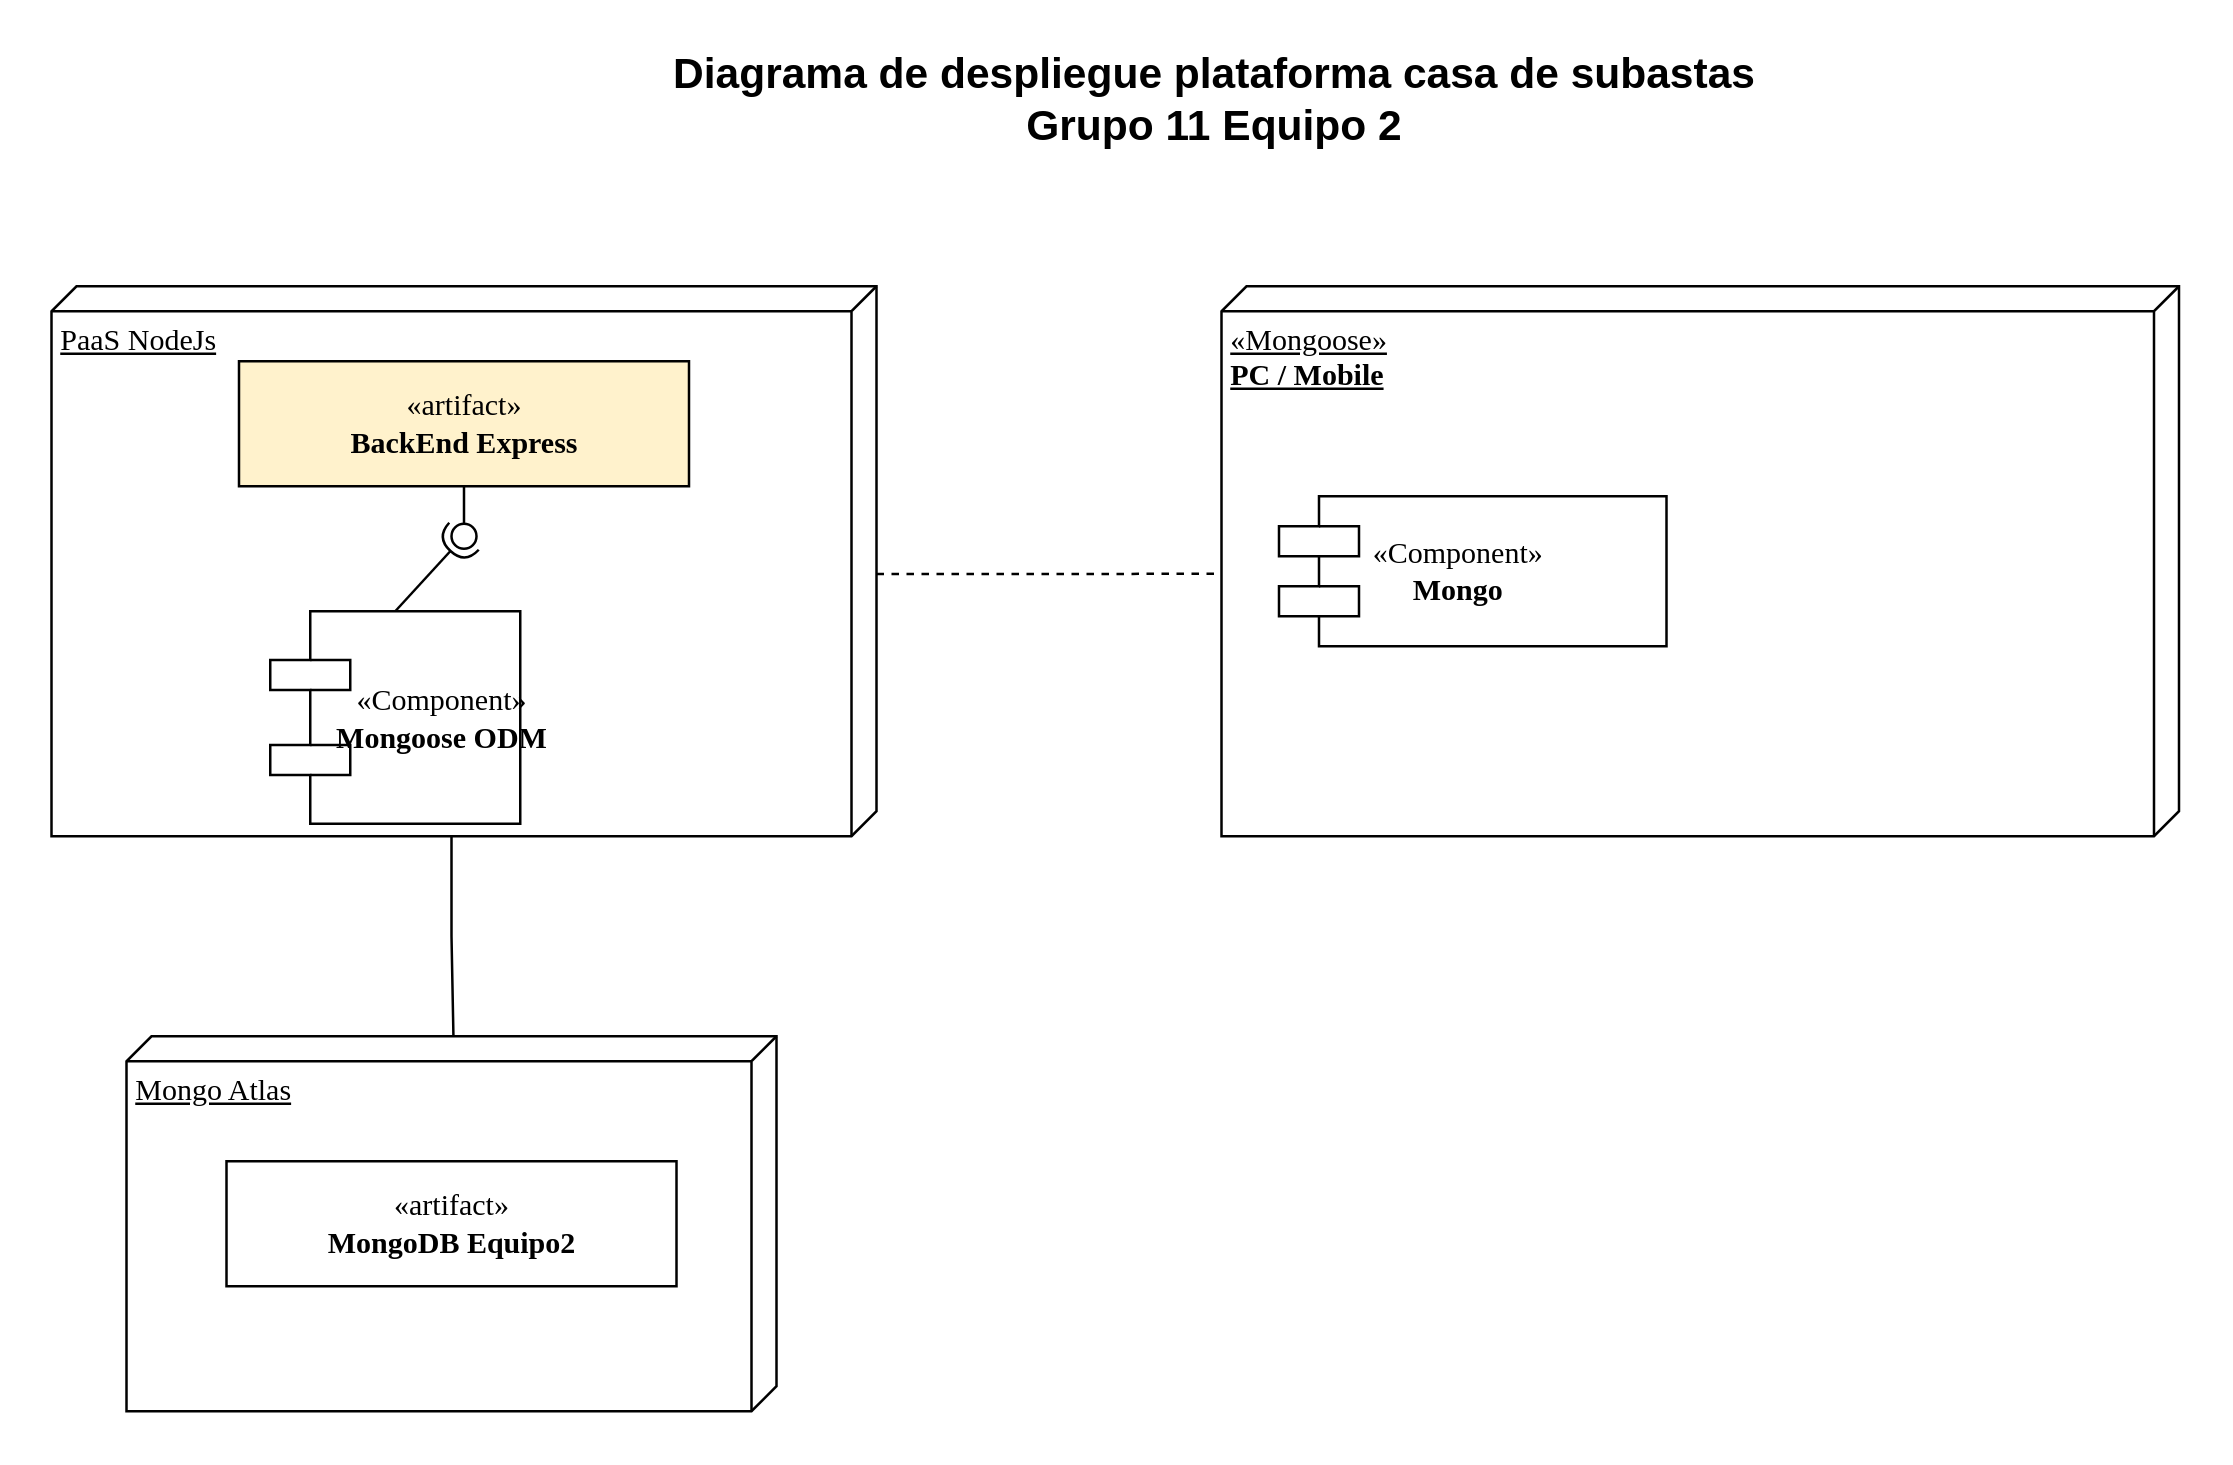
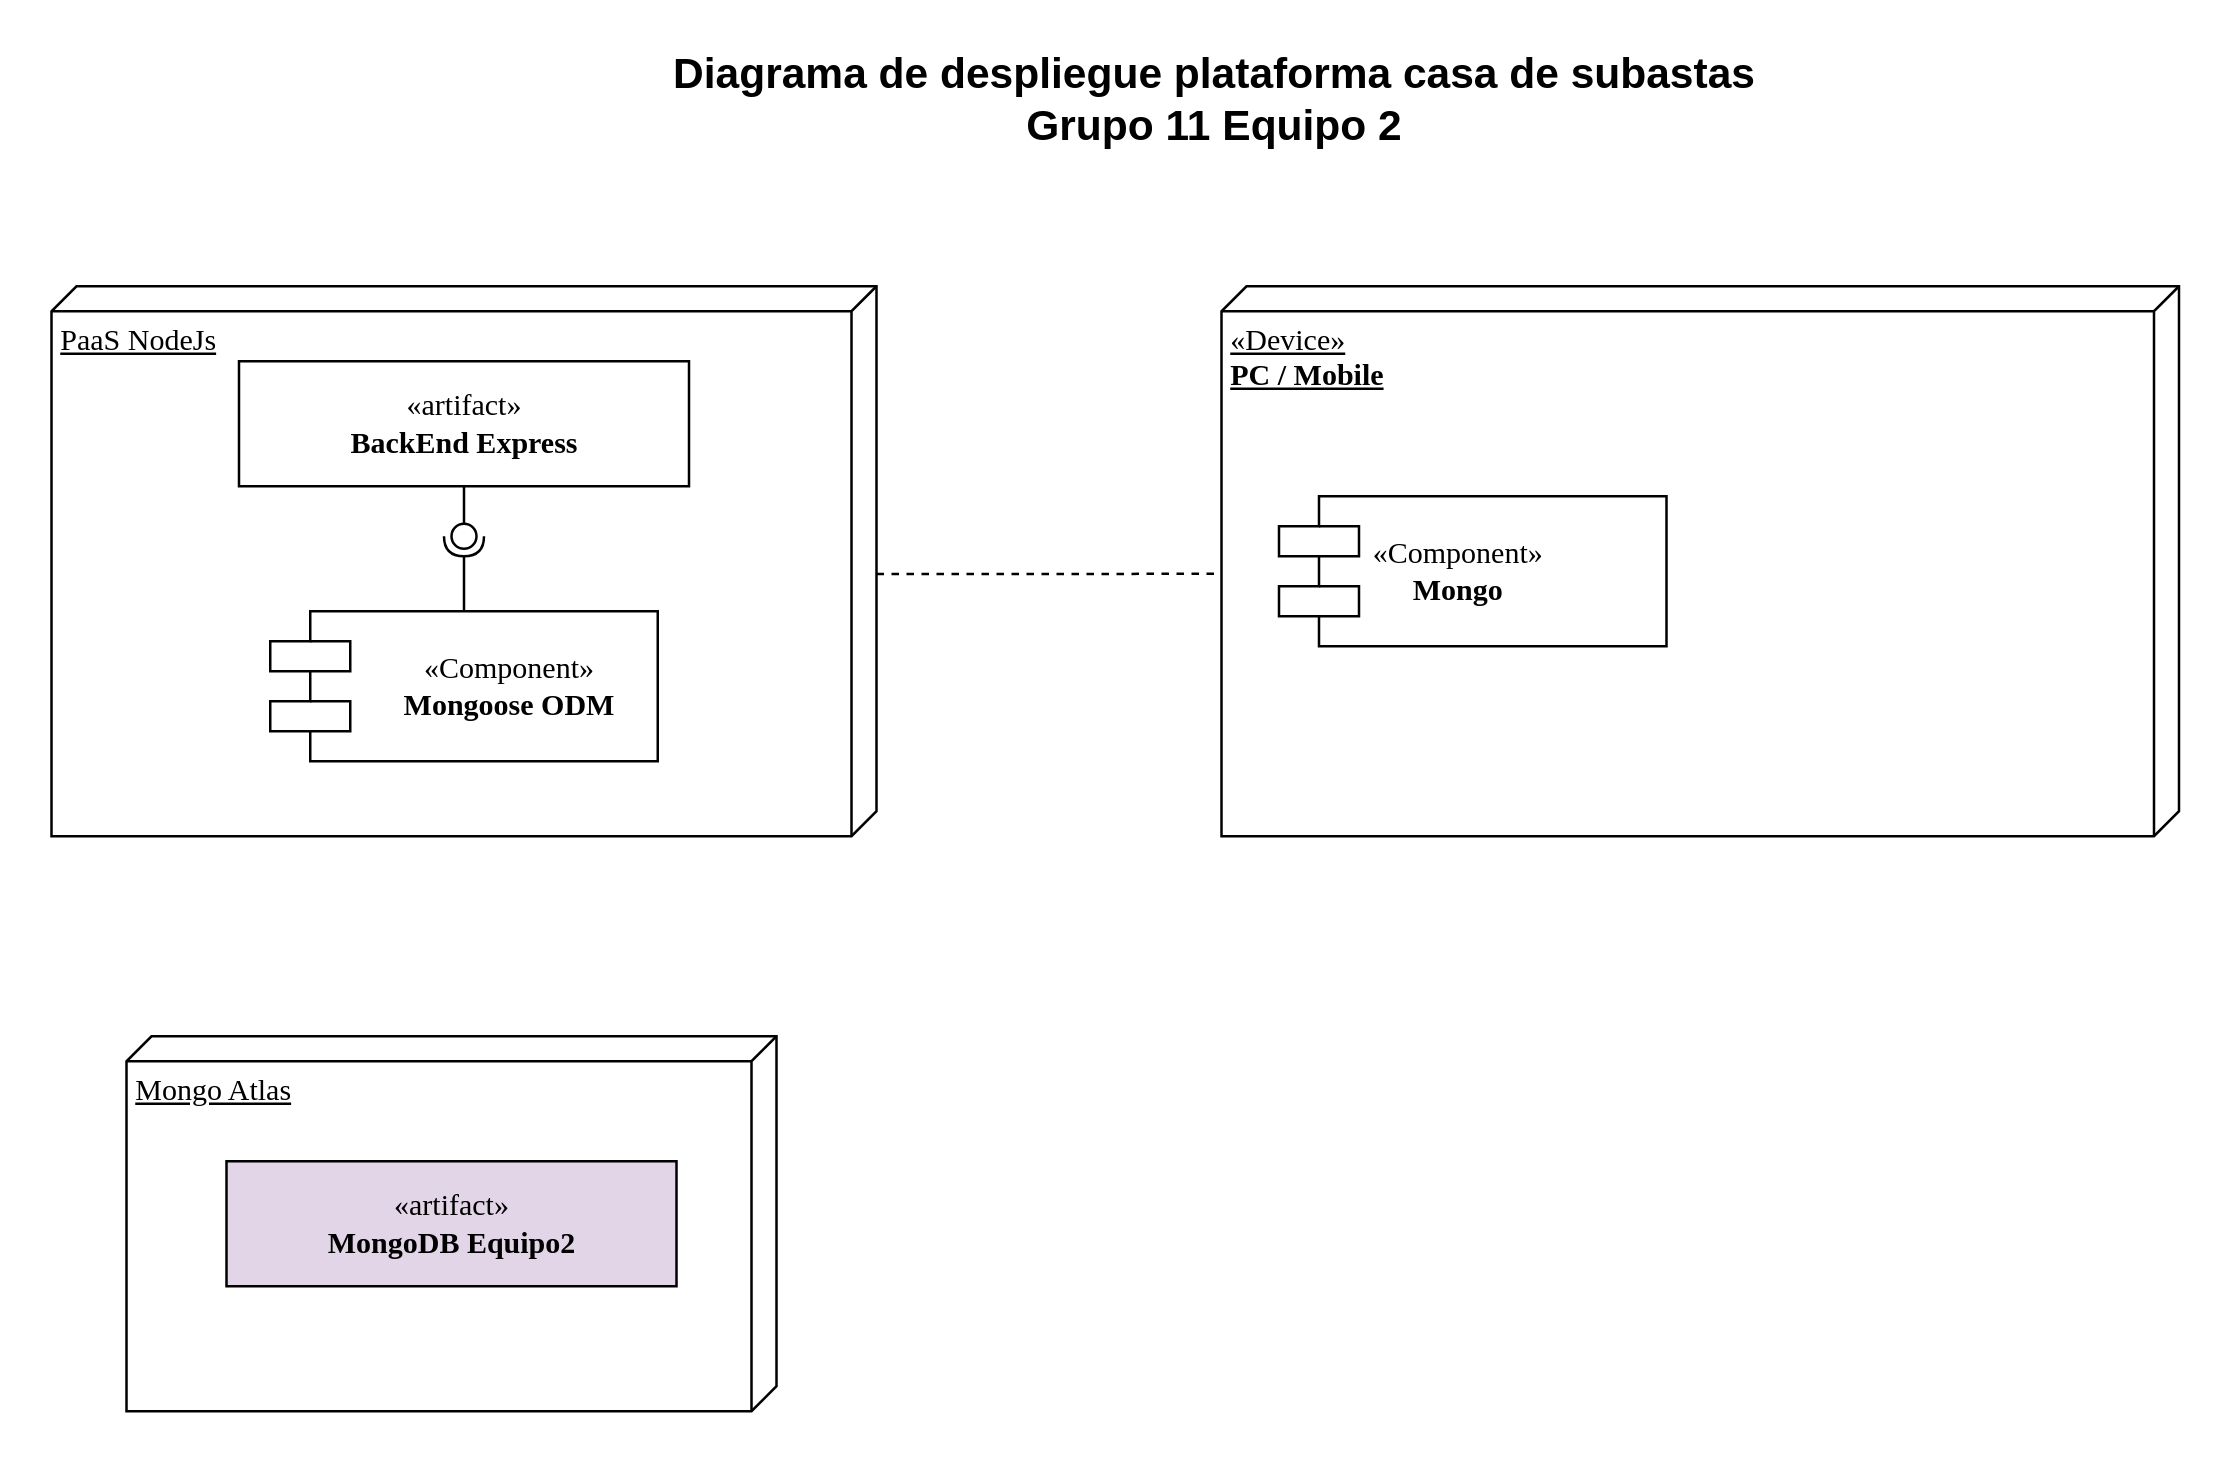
(1315, 360) -> (1308, 360)
(464, 424) -> (464, 424)
(395, 718) -> (464, 686)
(452, 981) -> none
(451, 1224) -> (451, 1224)
